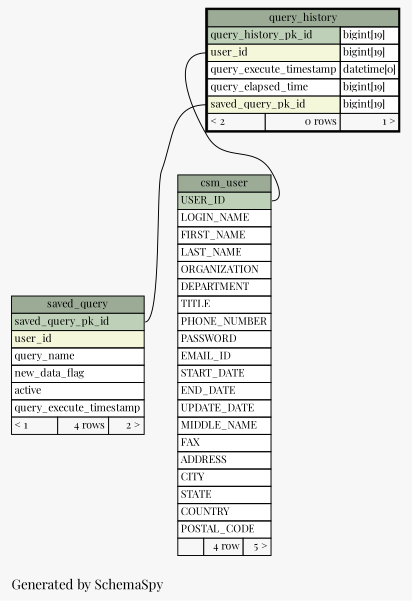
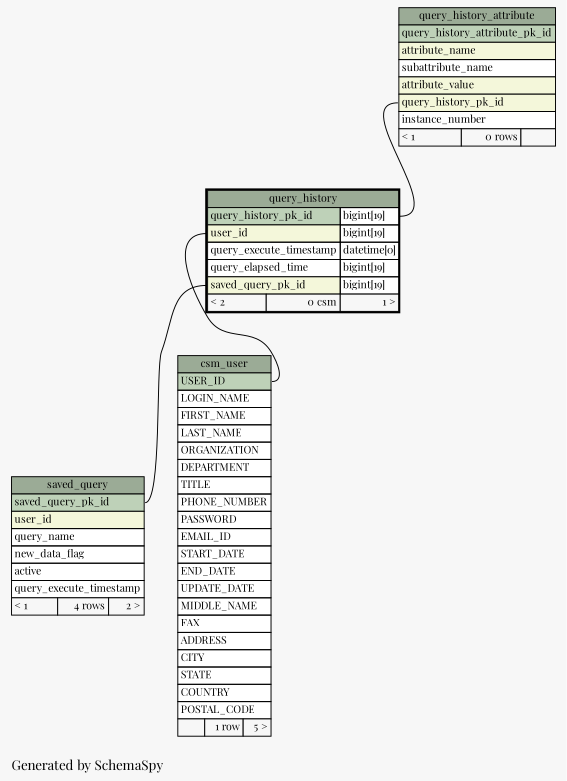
none -> (477, 77)
(321, 122) -> (322, 302)
(227, 546) -> (228, 727)
